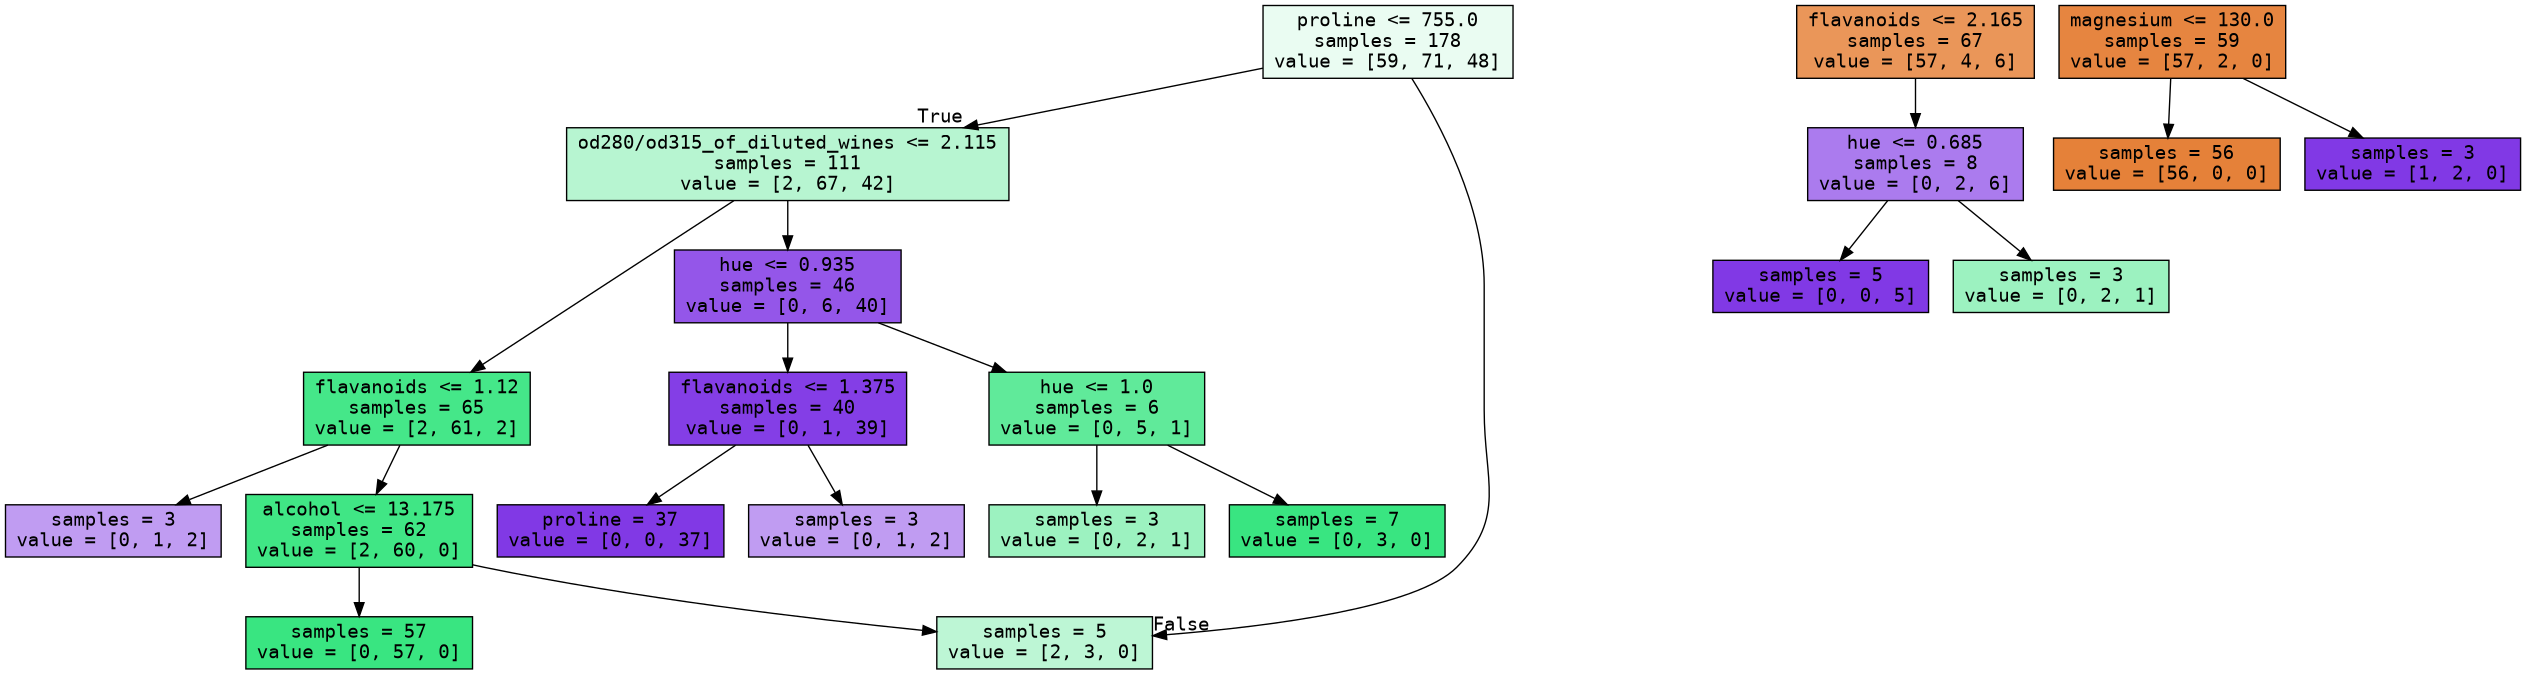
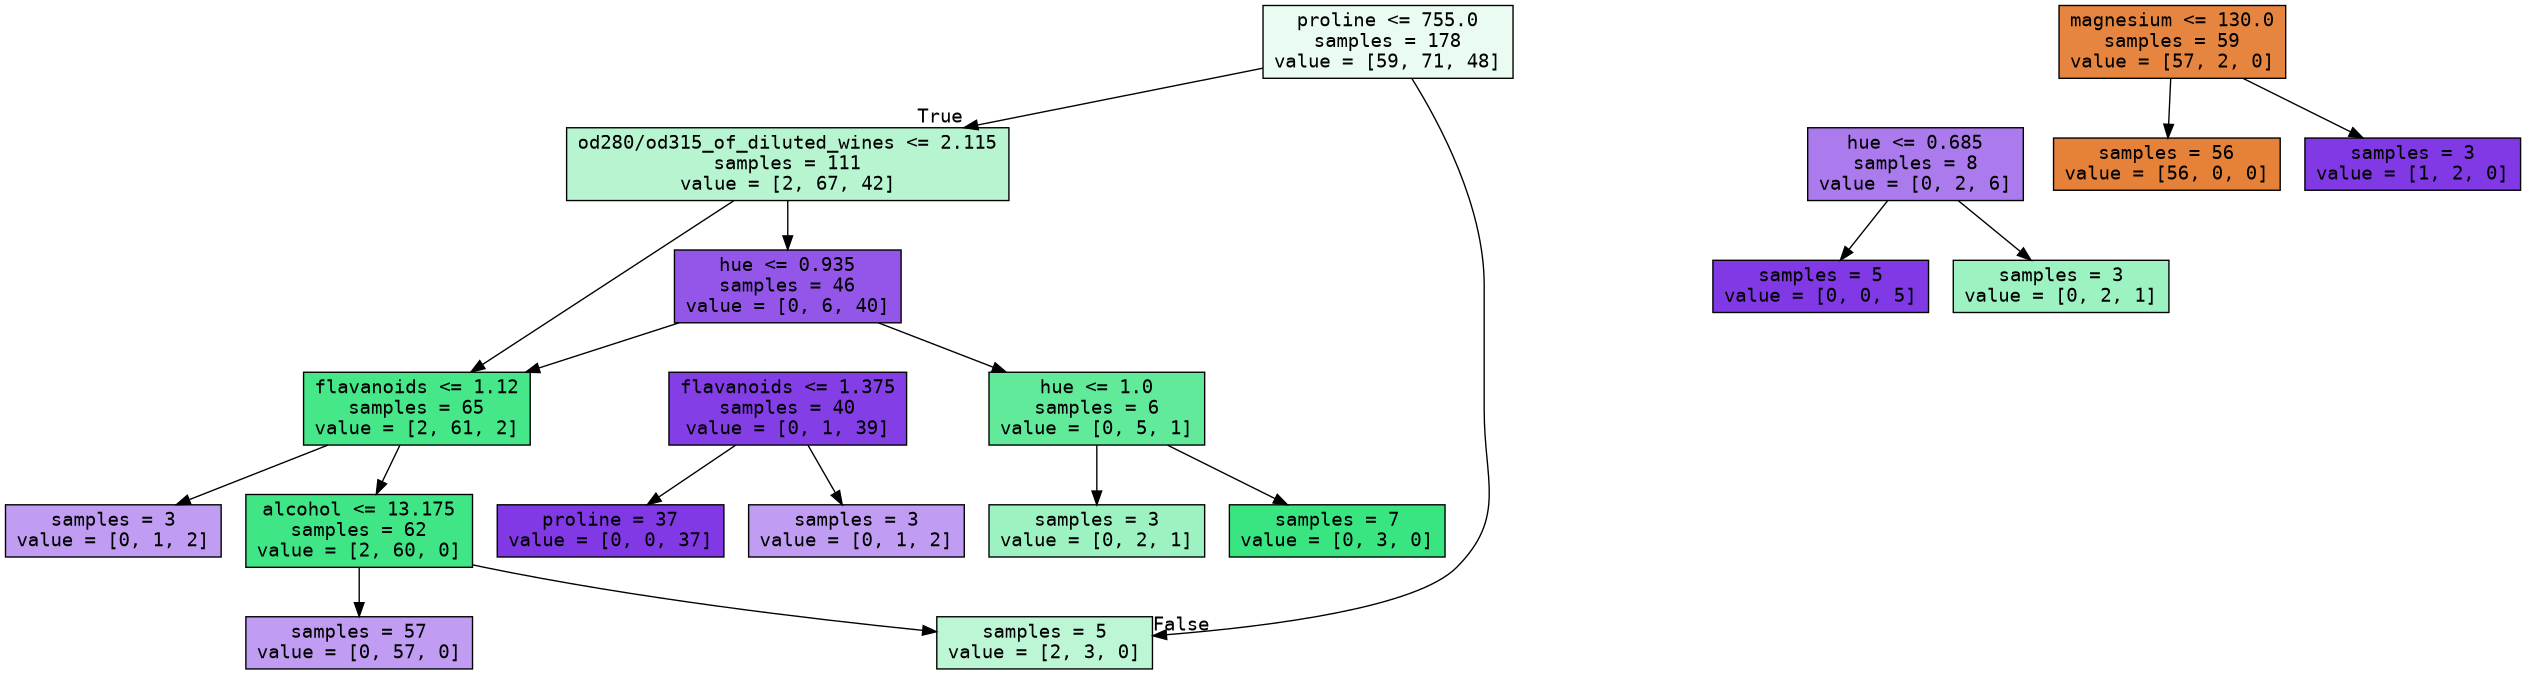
(1916, 42) -> none
(788, 340) -> (609, 345)
(359, 643) -> (359, 643)
